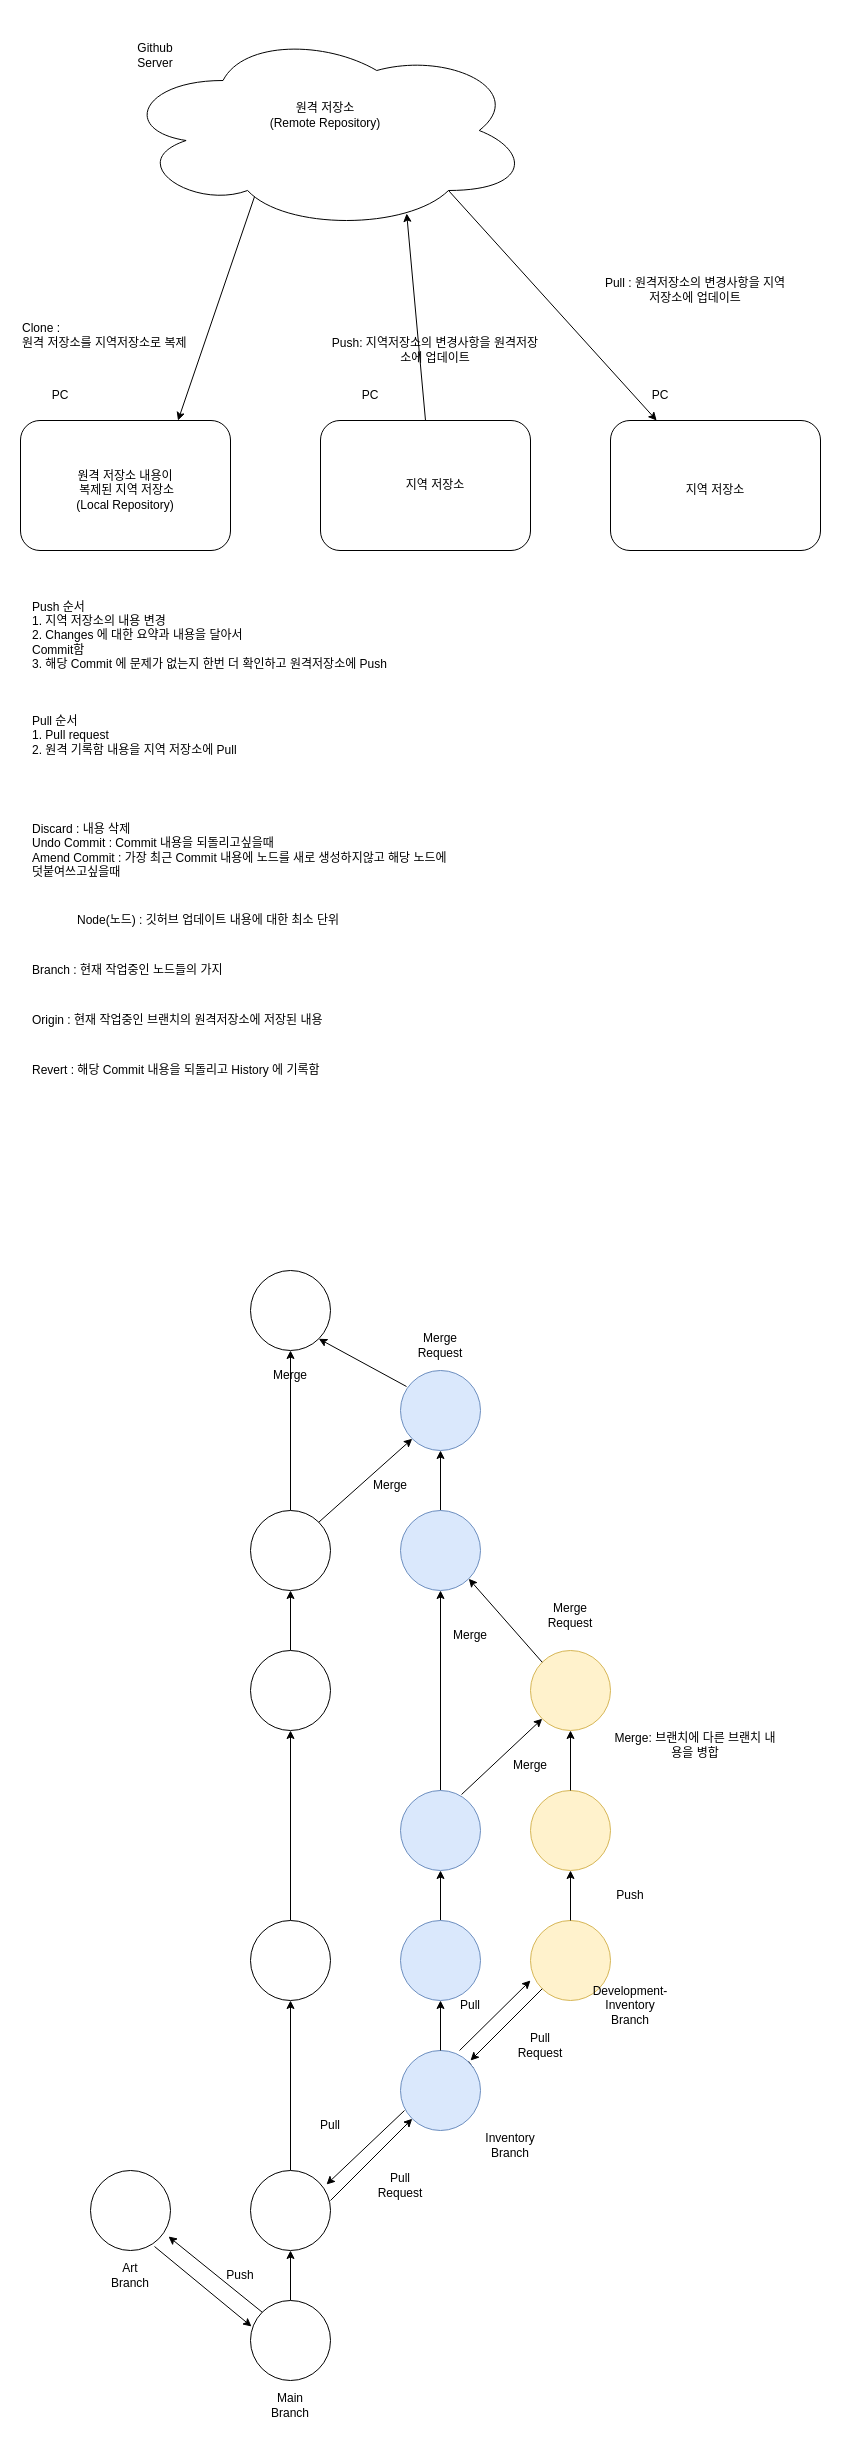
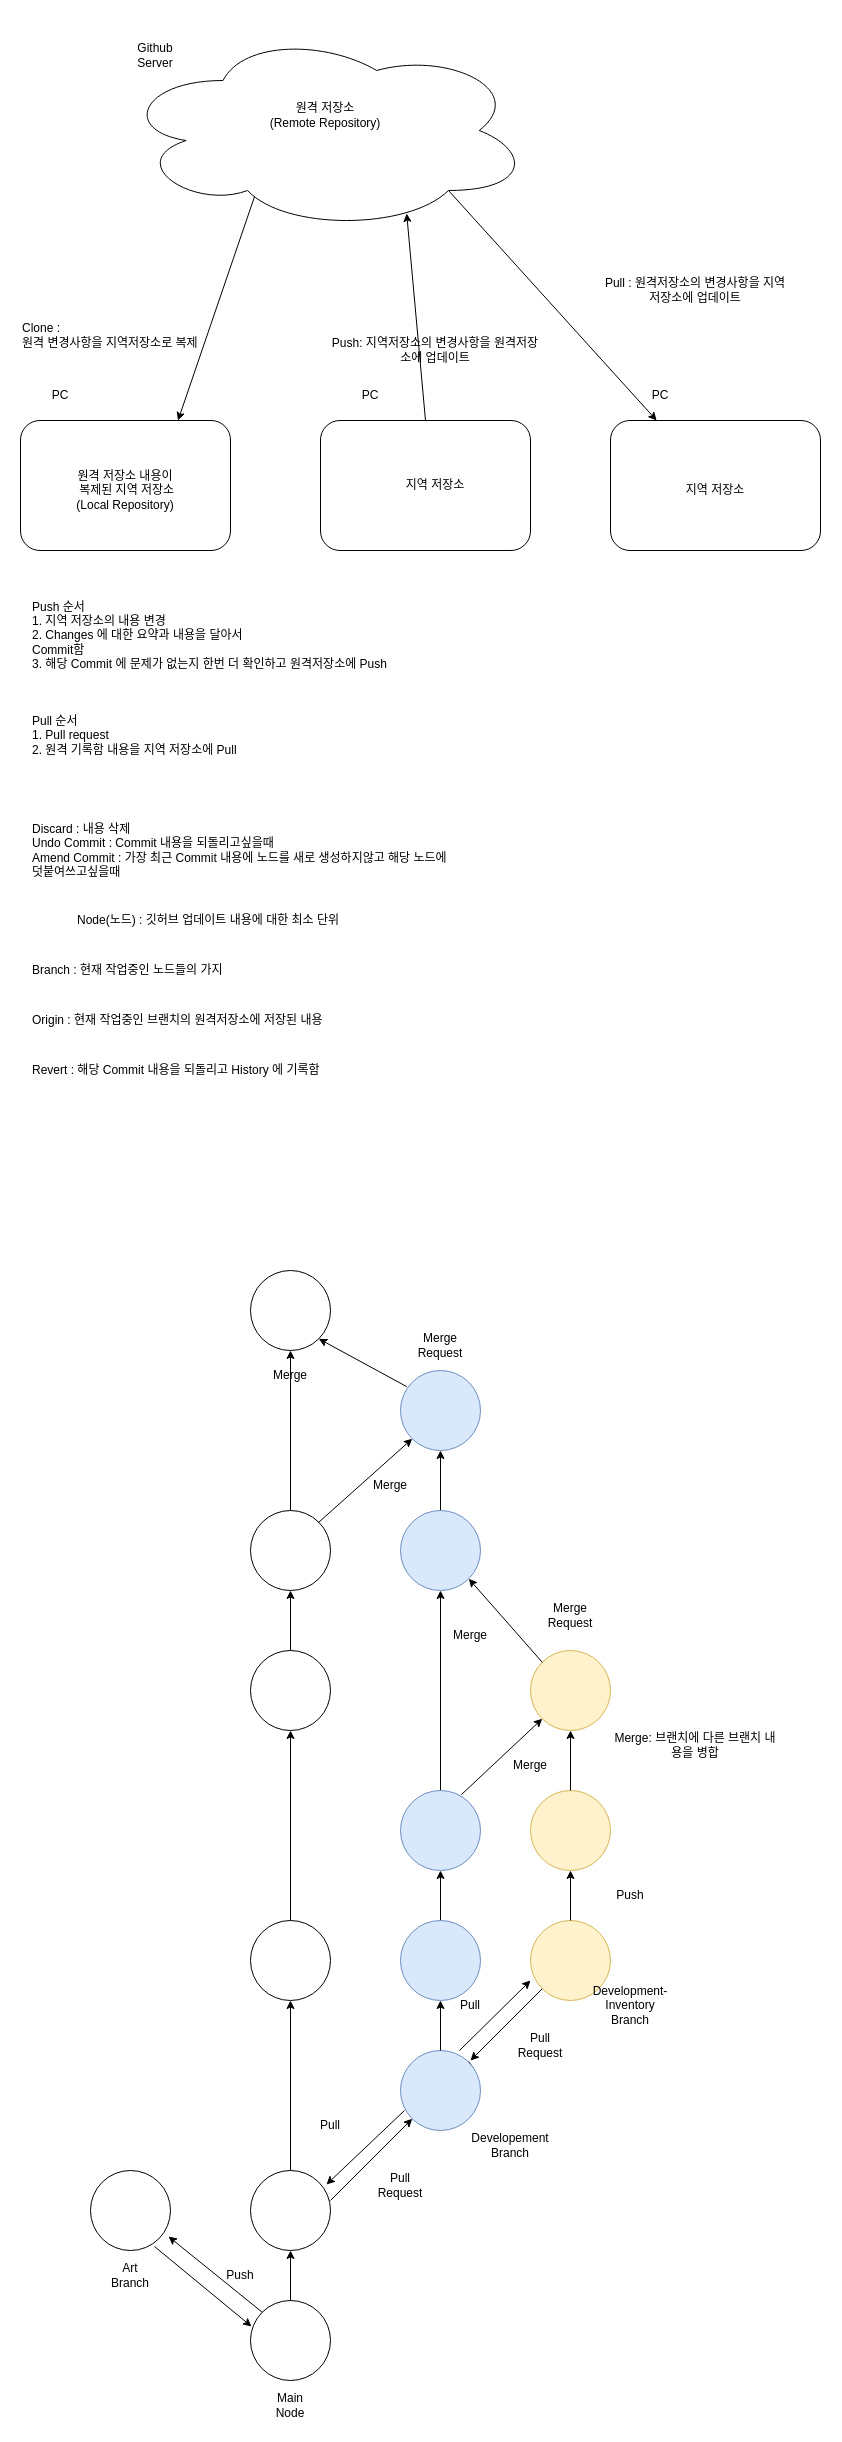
(112, 336) -> (118, 336)
(511, 2146) -> (511, 2146)
(291, 2406) -> (291, 2406)
